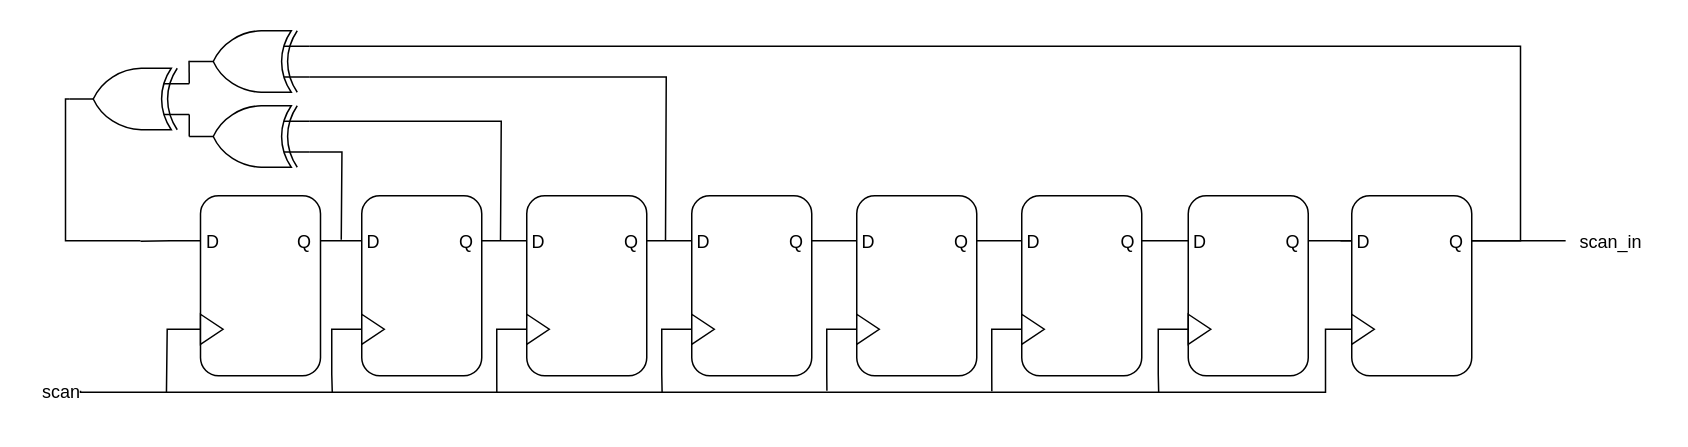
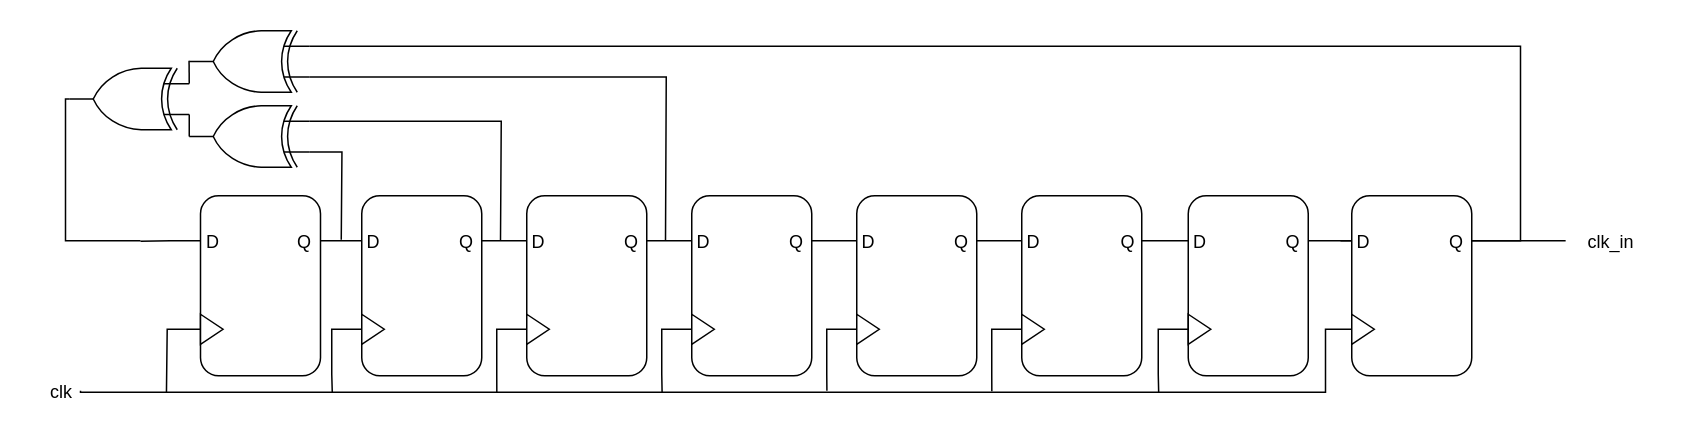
(1611, 242) -> (1611, 242)
(62, 392) -> (62, 392)
